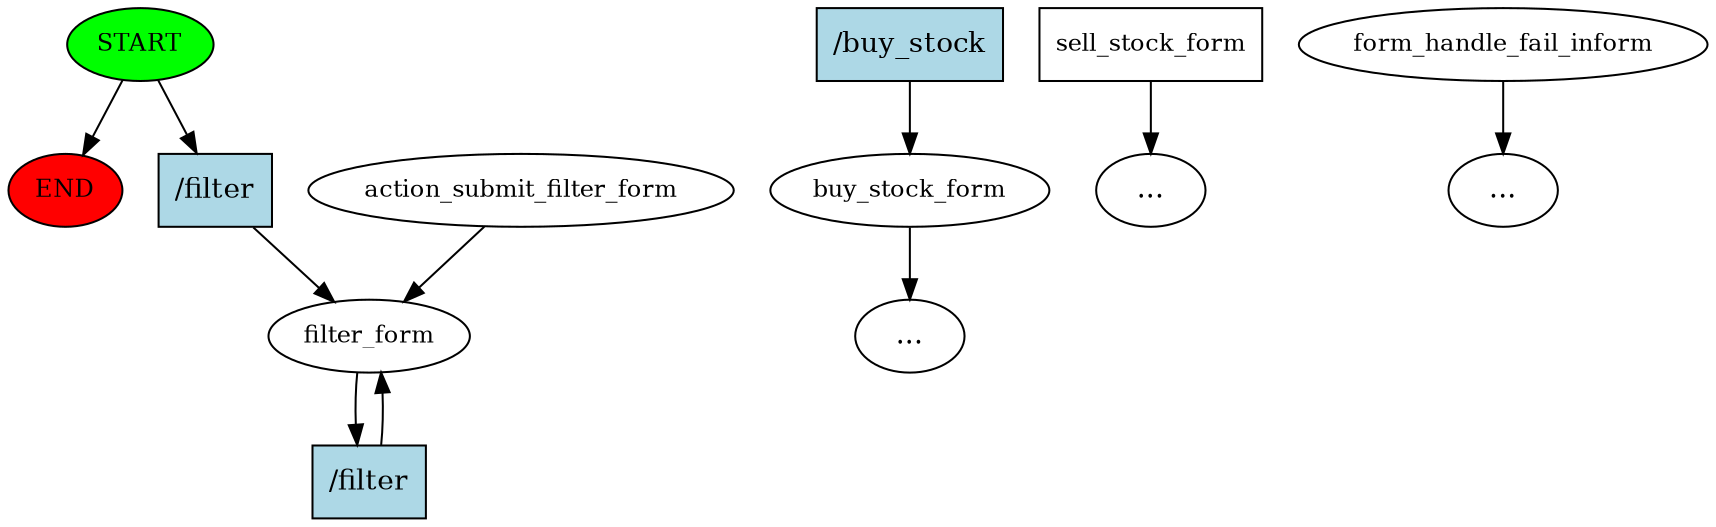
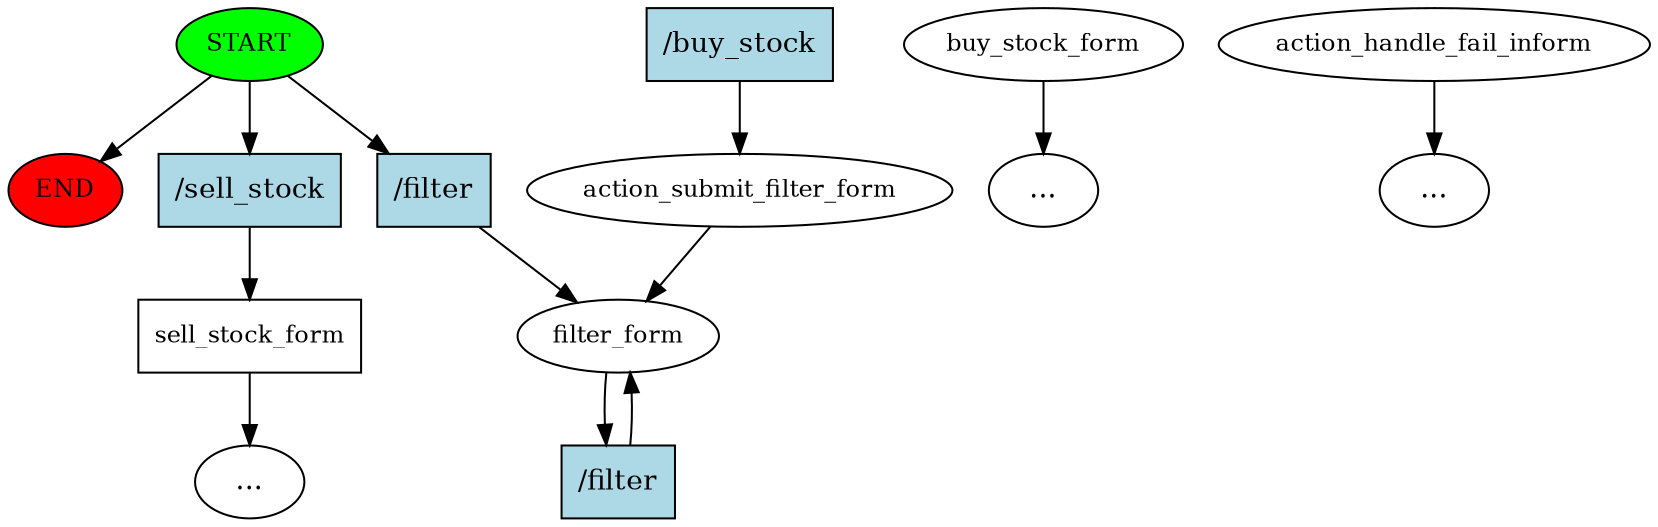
(1503, 45) -> (1434, 45)
(910, 108) -> (740, 108)
none -> (250, 190)
